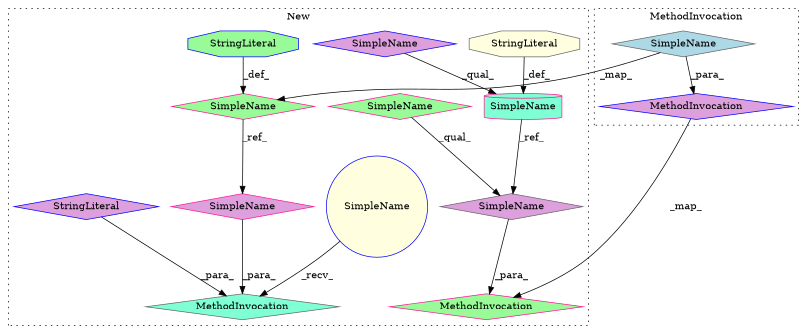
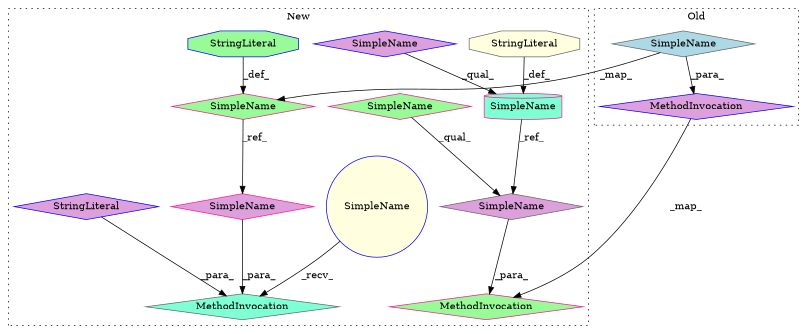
(696, 17) -> (696, 17)
